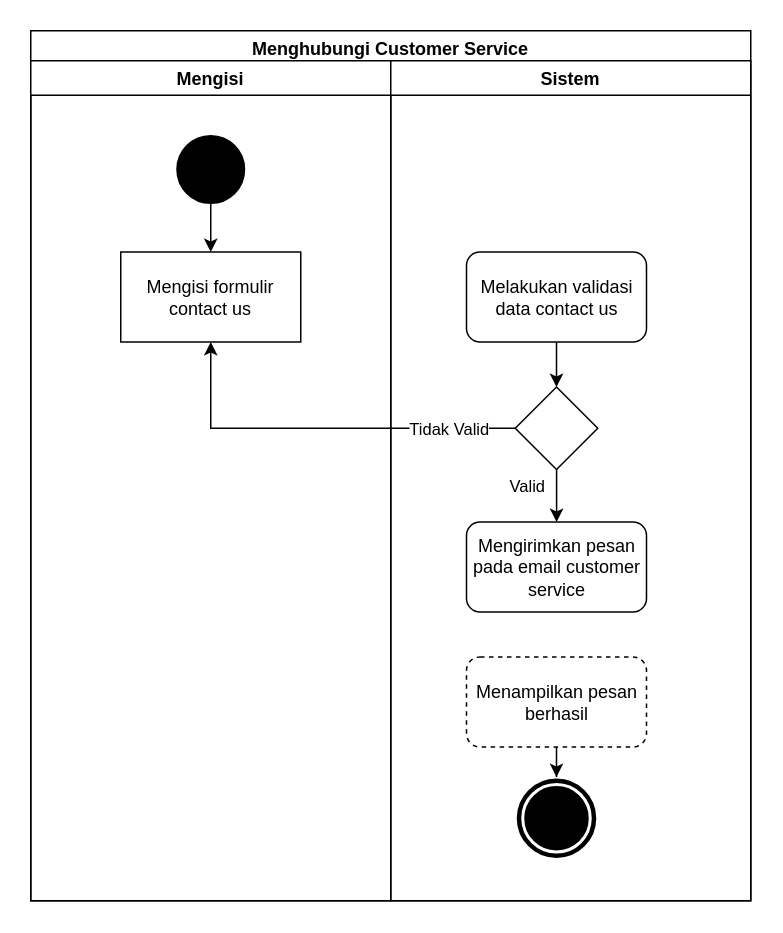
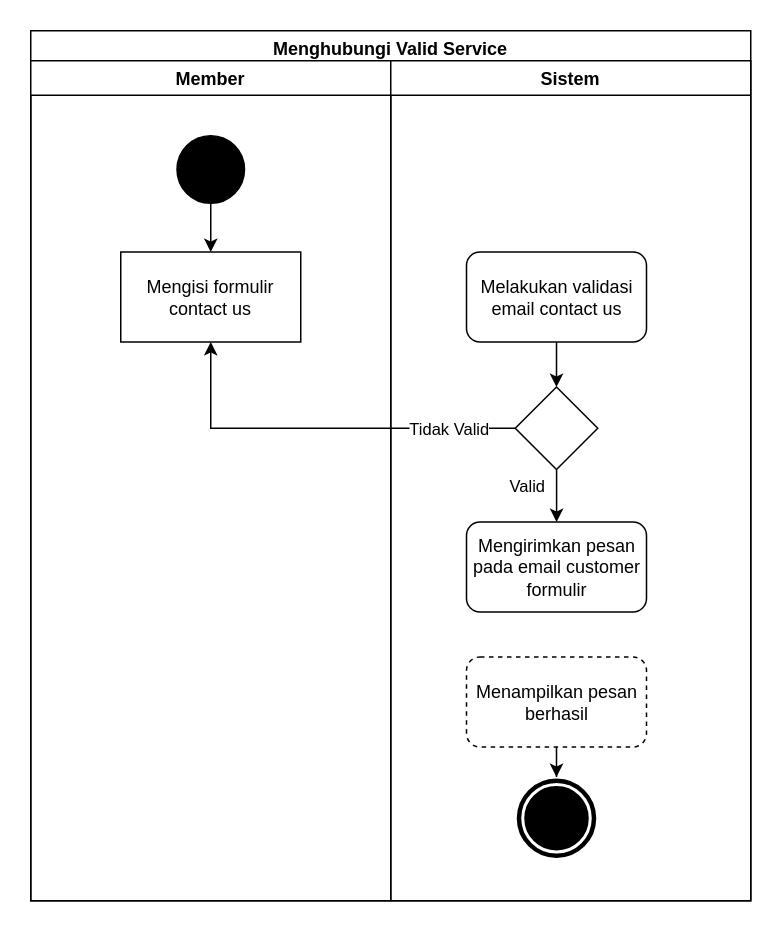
(390, 49) -> (390, 49)
(210, 79) -> (210, 79)
(557, 298) -> (557, 298)
(557, 568) -> (557, 568)
